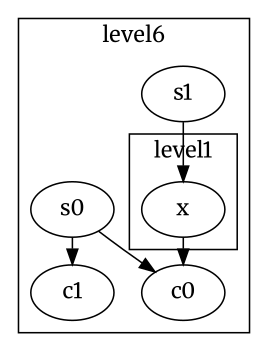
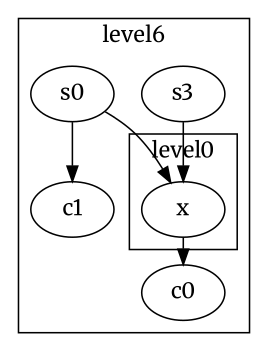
(183, 94) -> (183, 94)
(183, 152) -> (183, 152)
(119, 247) -> (145, 144)
